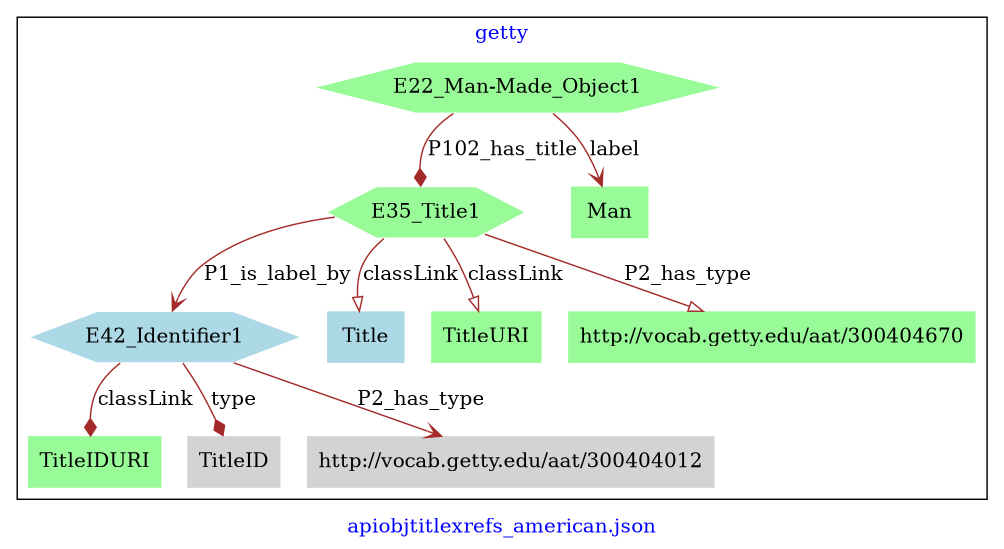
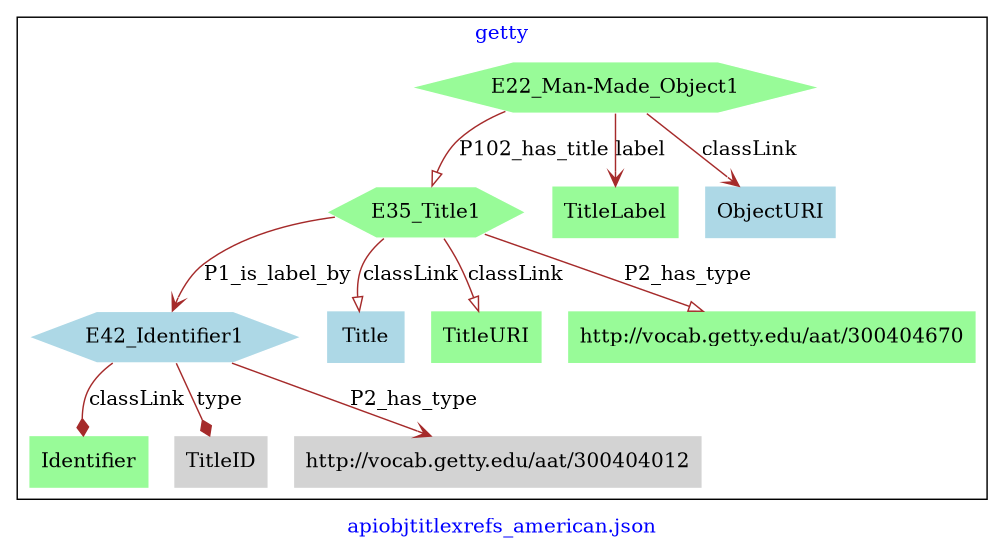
(429, 137) -> (465, 135)
(610, 212) -> (615, 212)
none -> (770, 212)
(95, 462) -> (89, 462)
